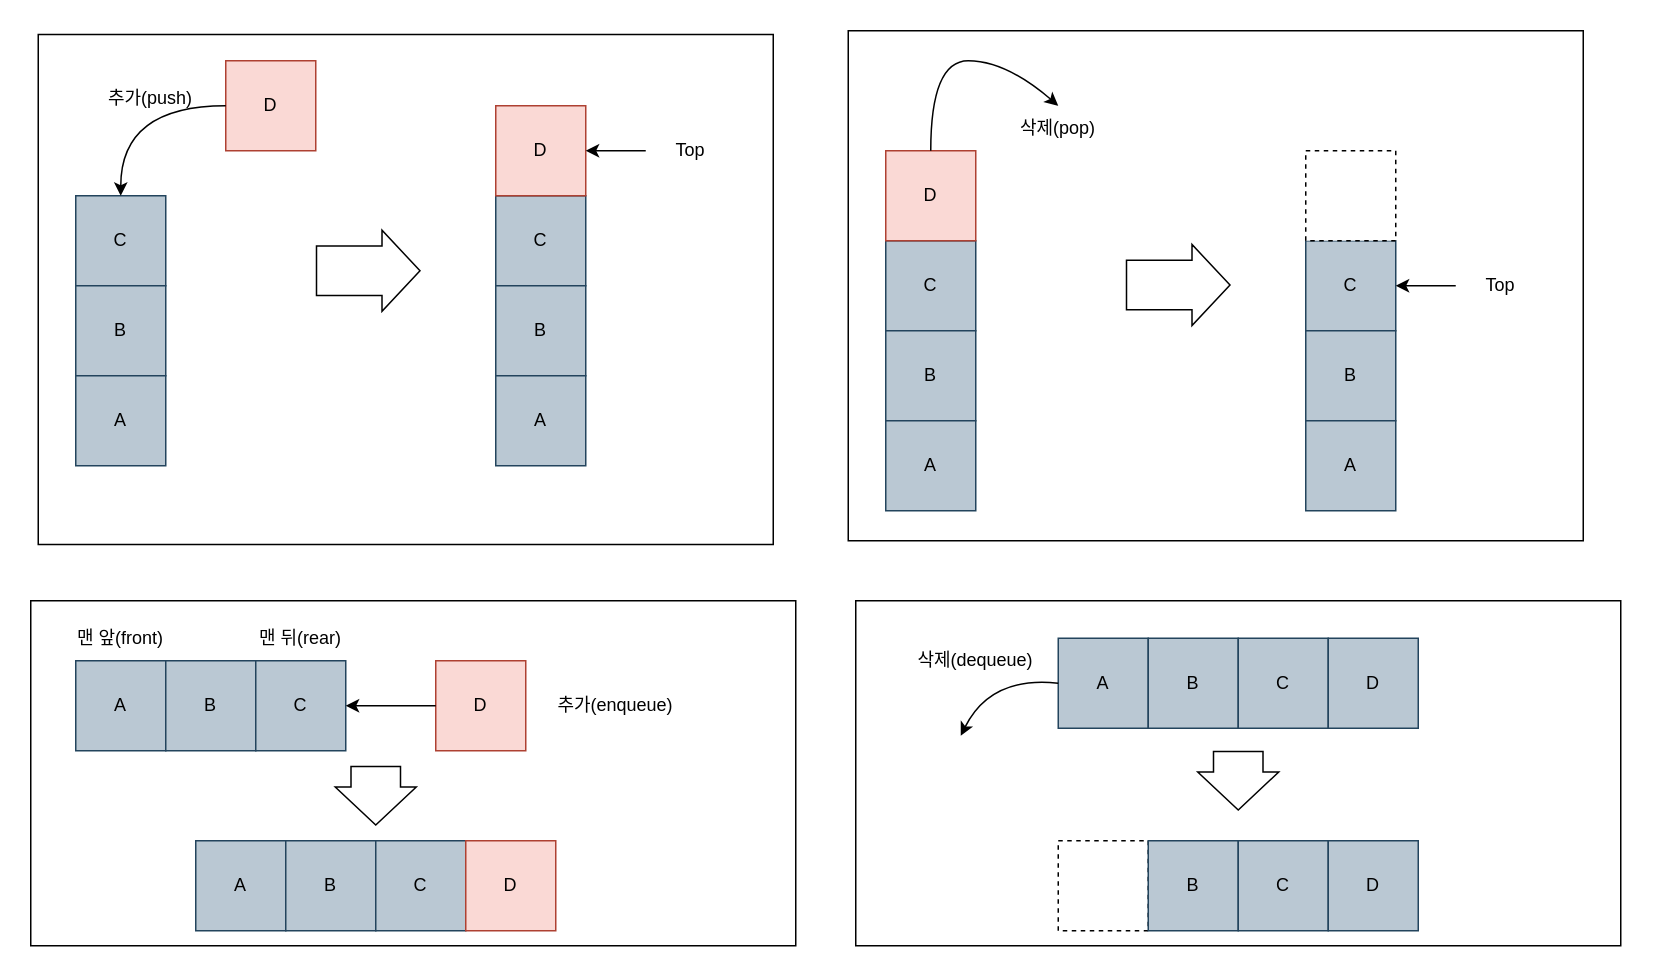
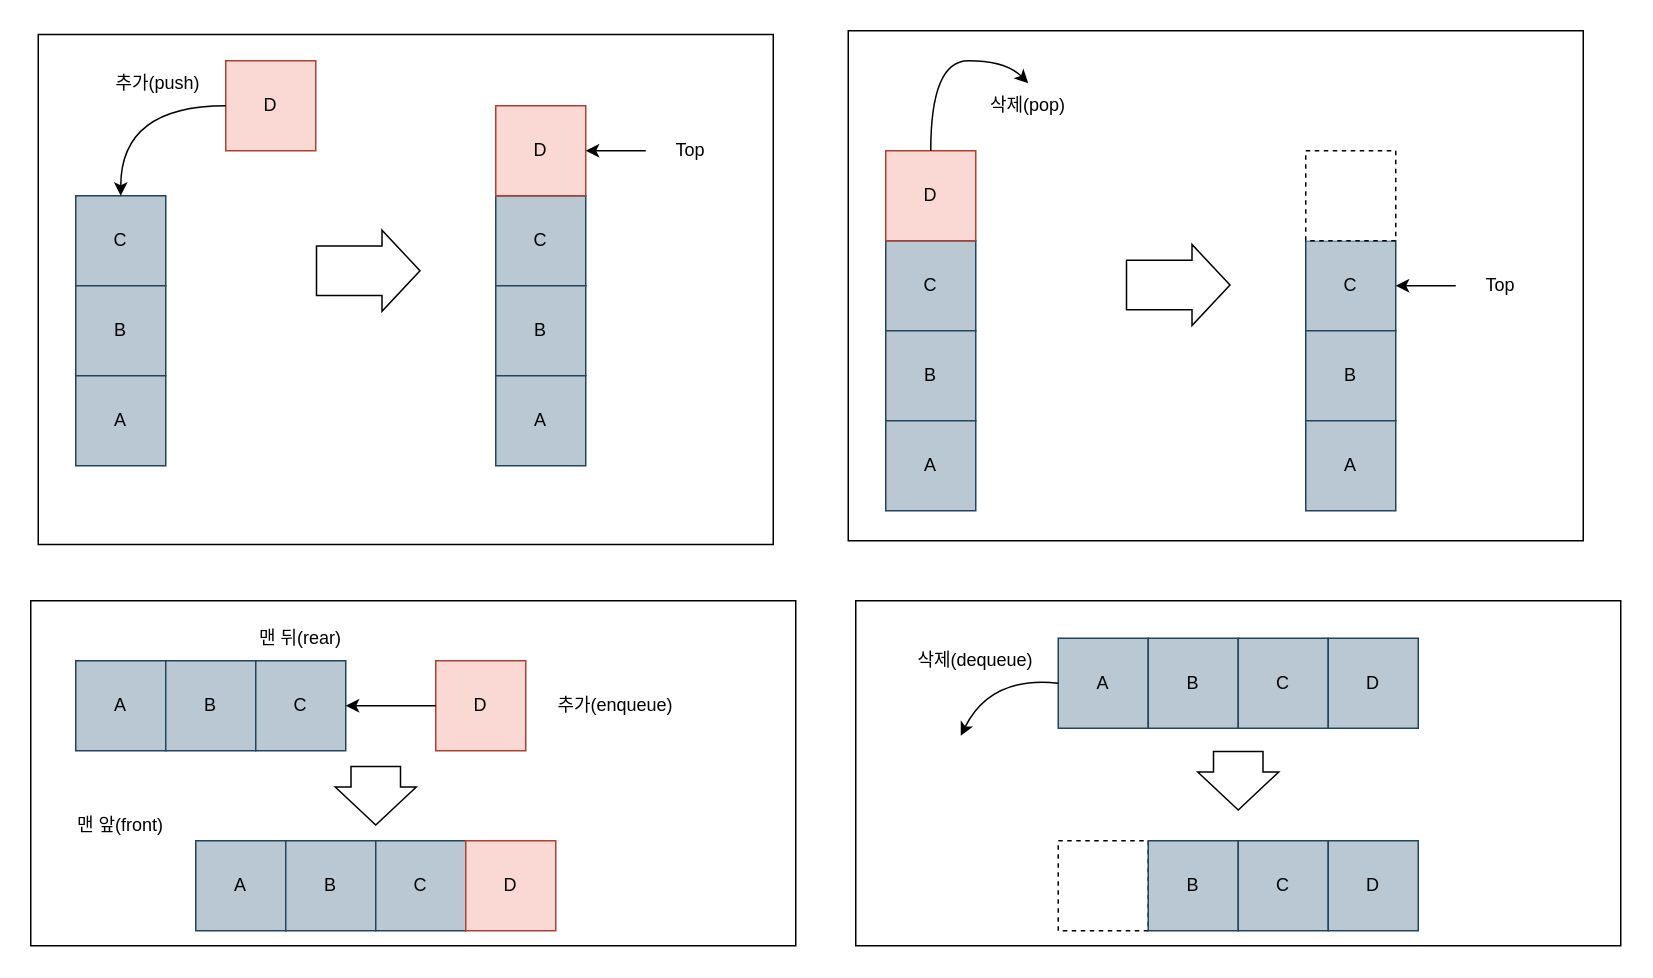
(151, 98) -> (158, 83)
(1058, 128) -> (1028, 106)
(121, 638) -> (121, 826)
